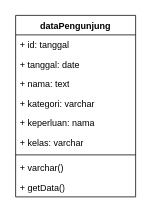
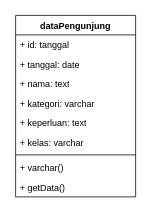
(58, 124) -> (58, 124)
